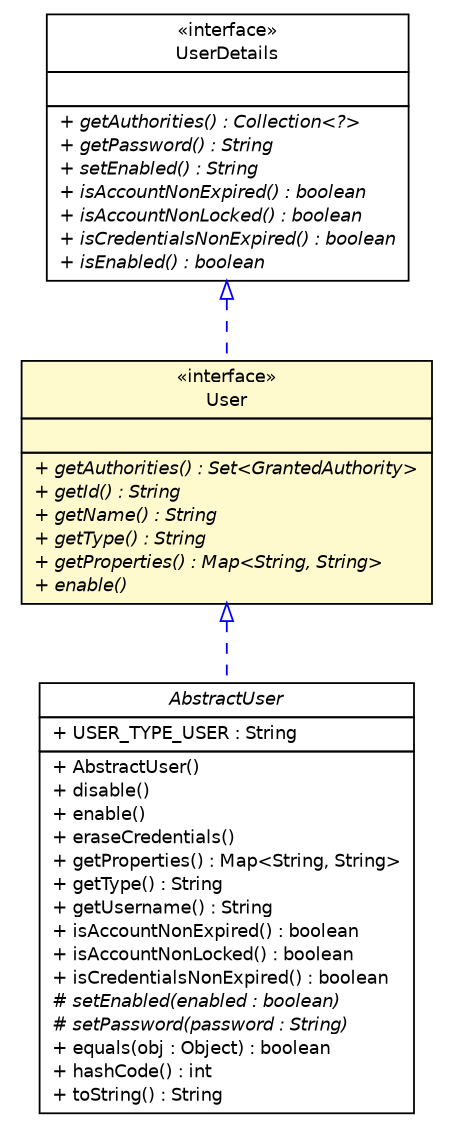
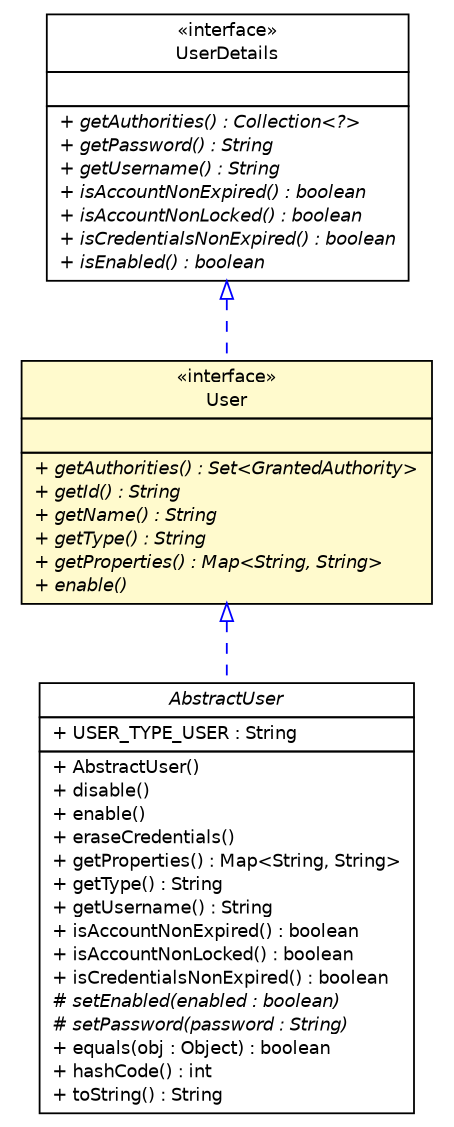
(159, 169) -> (170, 169)
